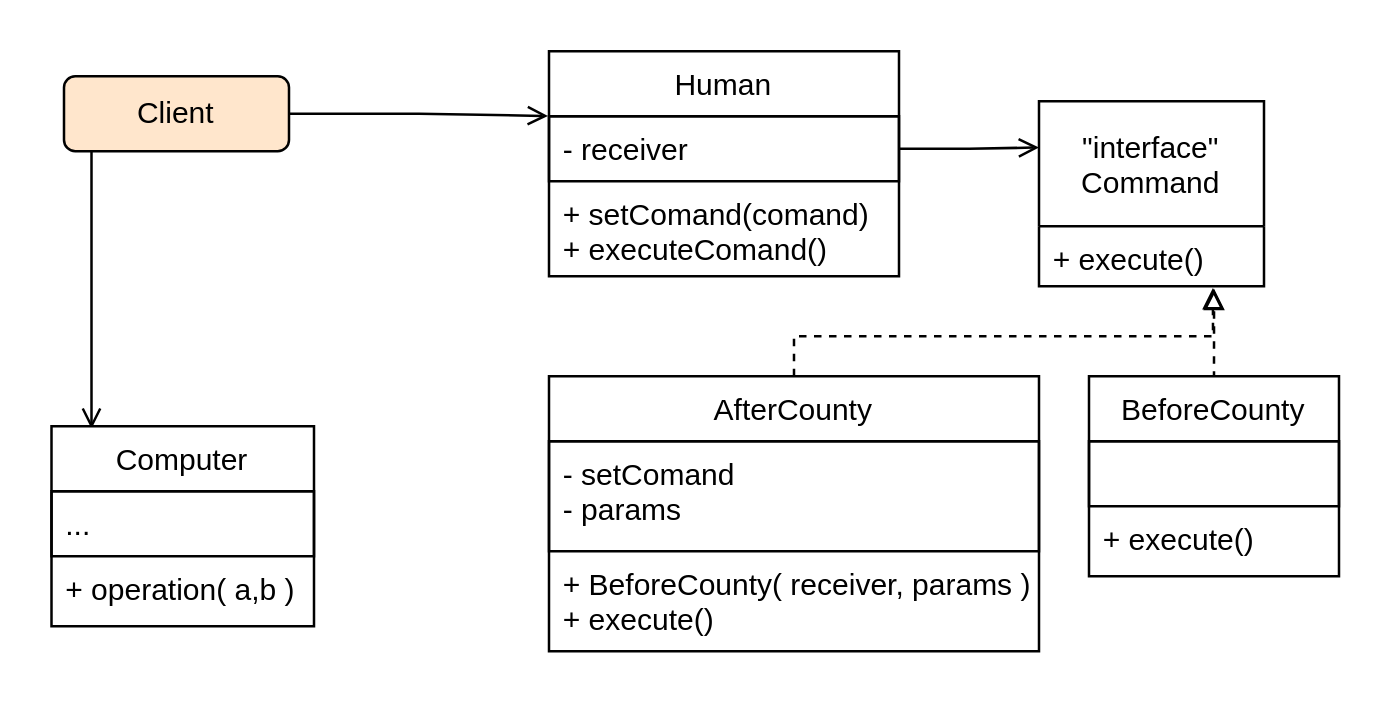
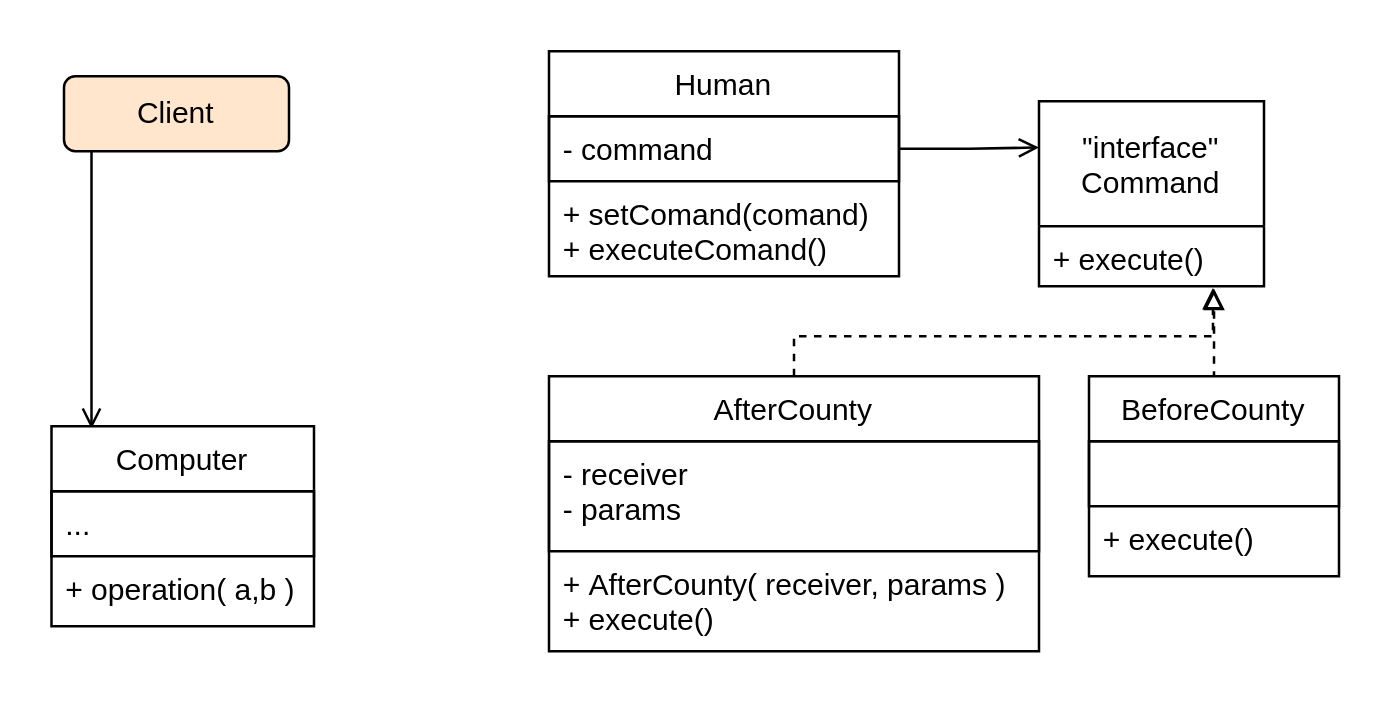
(415, 114) -> none
(639, 150) -> (634, 150)
(651, 475) -> (639, 475)
(829, 585) -> (820, 585)
